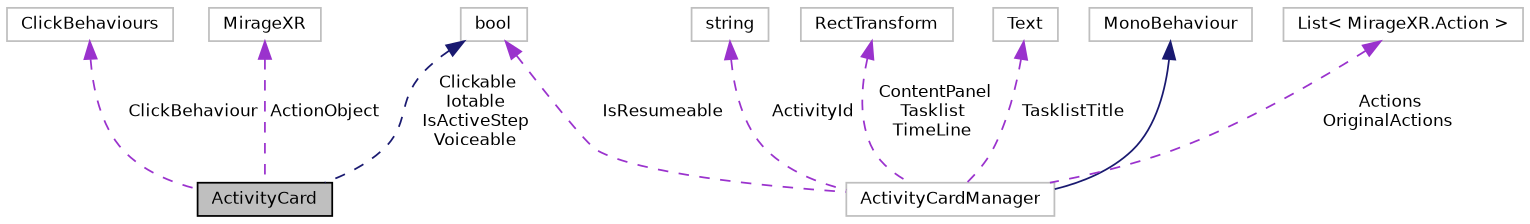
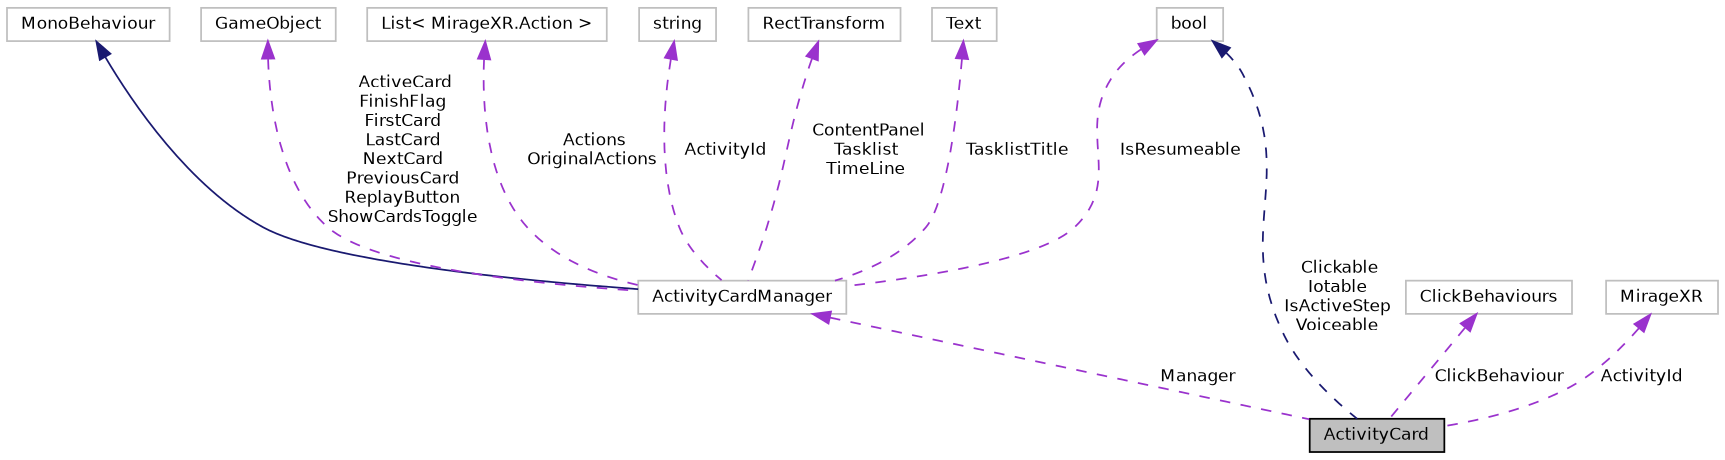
none -> (268, 24)
(323, 112) -> (1639, 377)
none -> (1070, 368)
